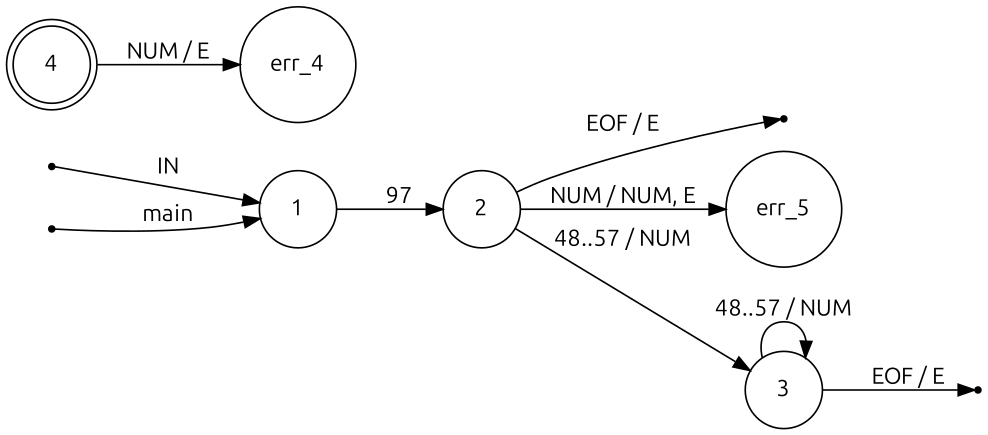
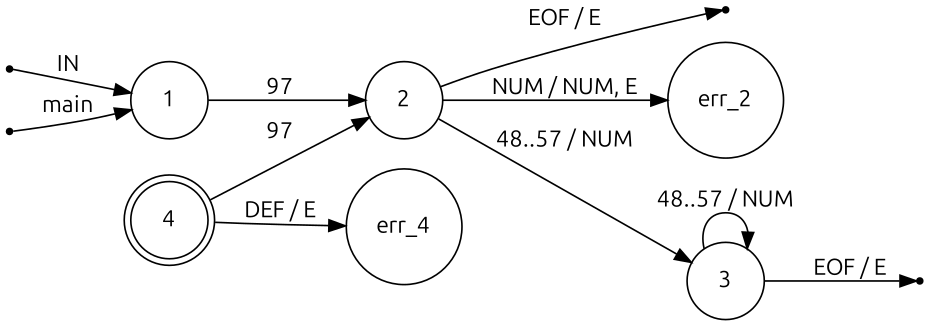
(168, 52) -> (280, 211)
none -> (282, 163)
(784, 209) -> (726, 100)
